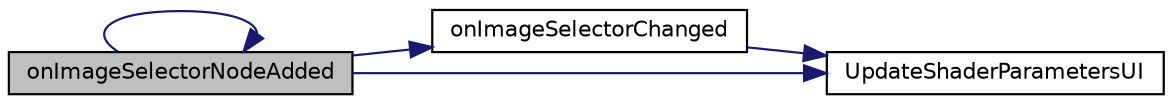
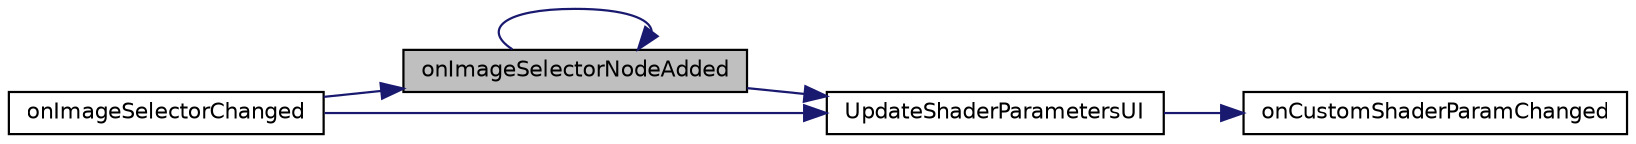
(381, 52) -> (352, 94)
none -> (1435, 113)
